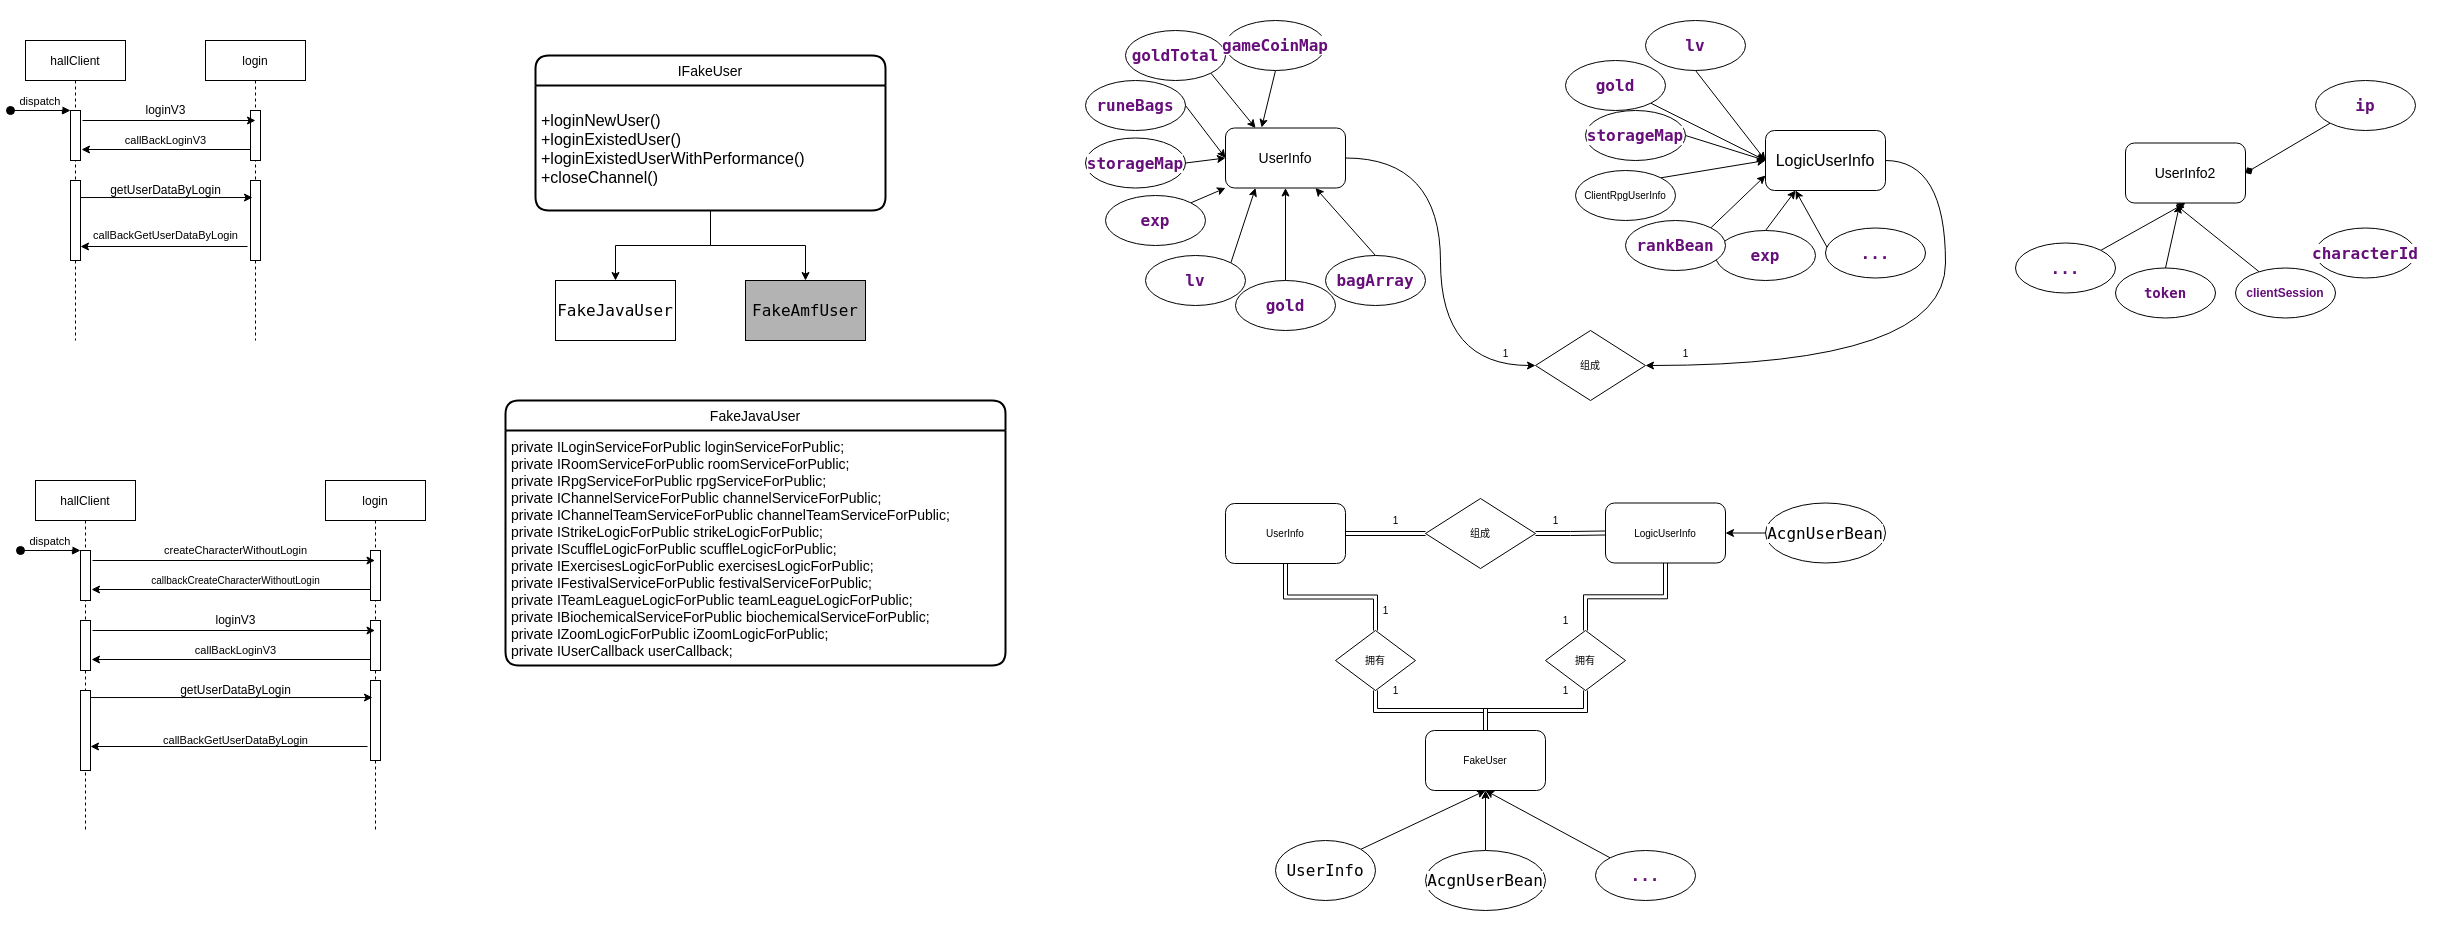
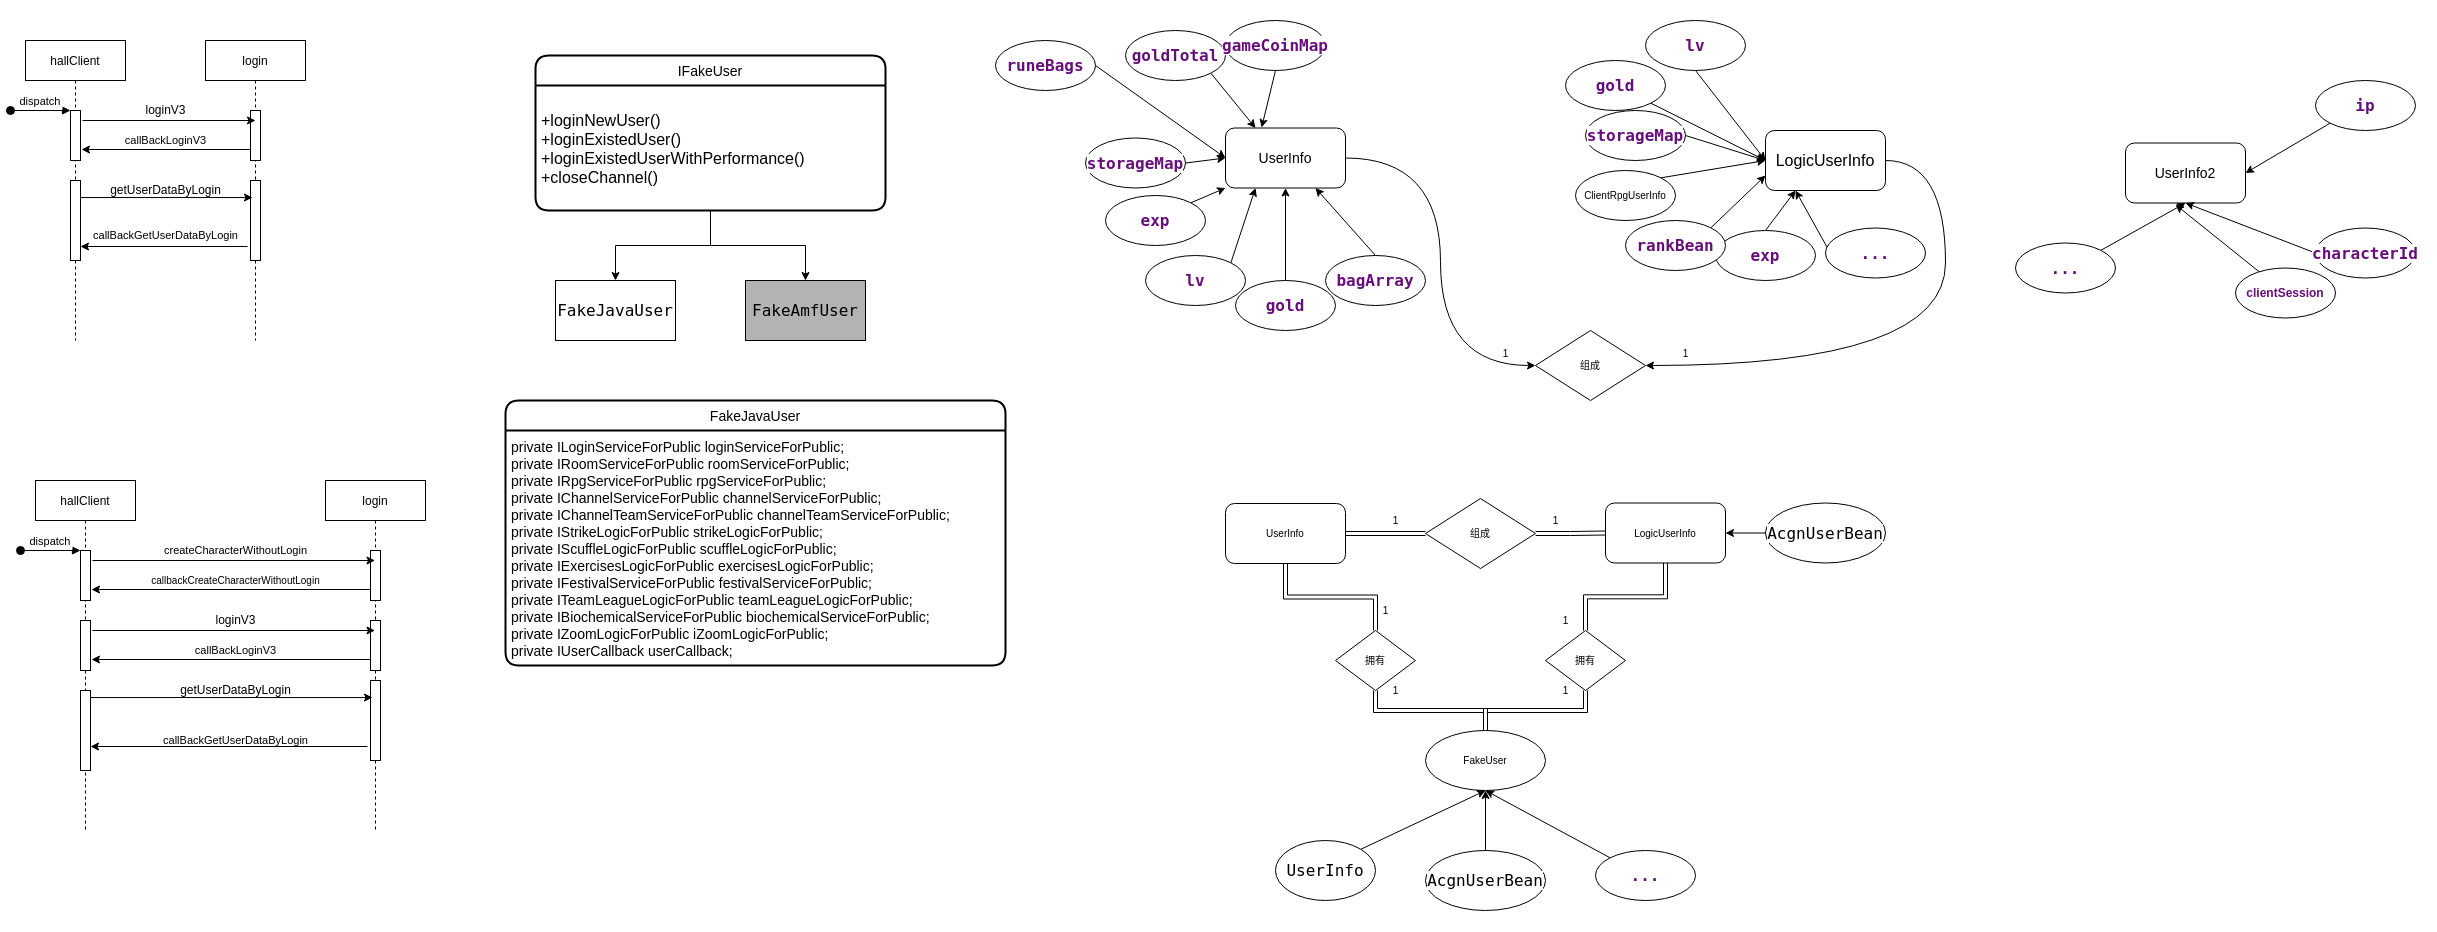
(1136, 106) -> (1046, 66)
(2253, 169) -> (2253, 169)
none -> (2253, 229)
(2172, 239) -> none
(2166, 293) -> none
(1486, 761) -> (1486, 761)
